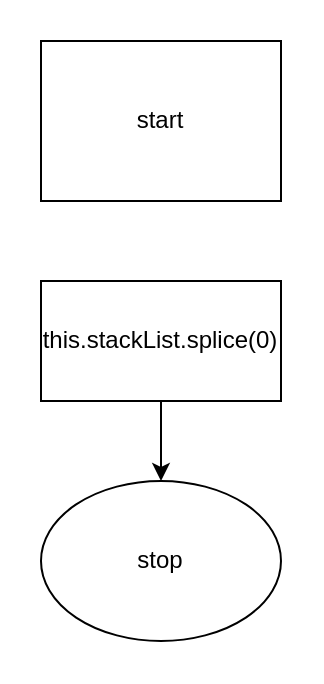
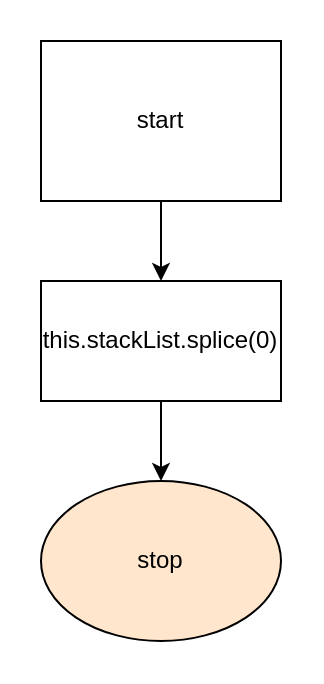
none -> (161, 234)
(161, 561) -> (161, 561)
